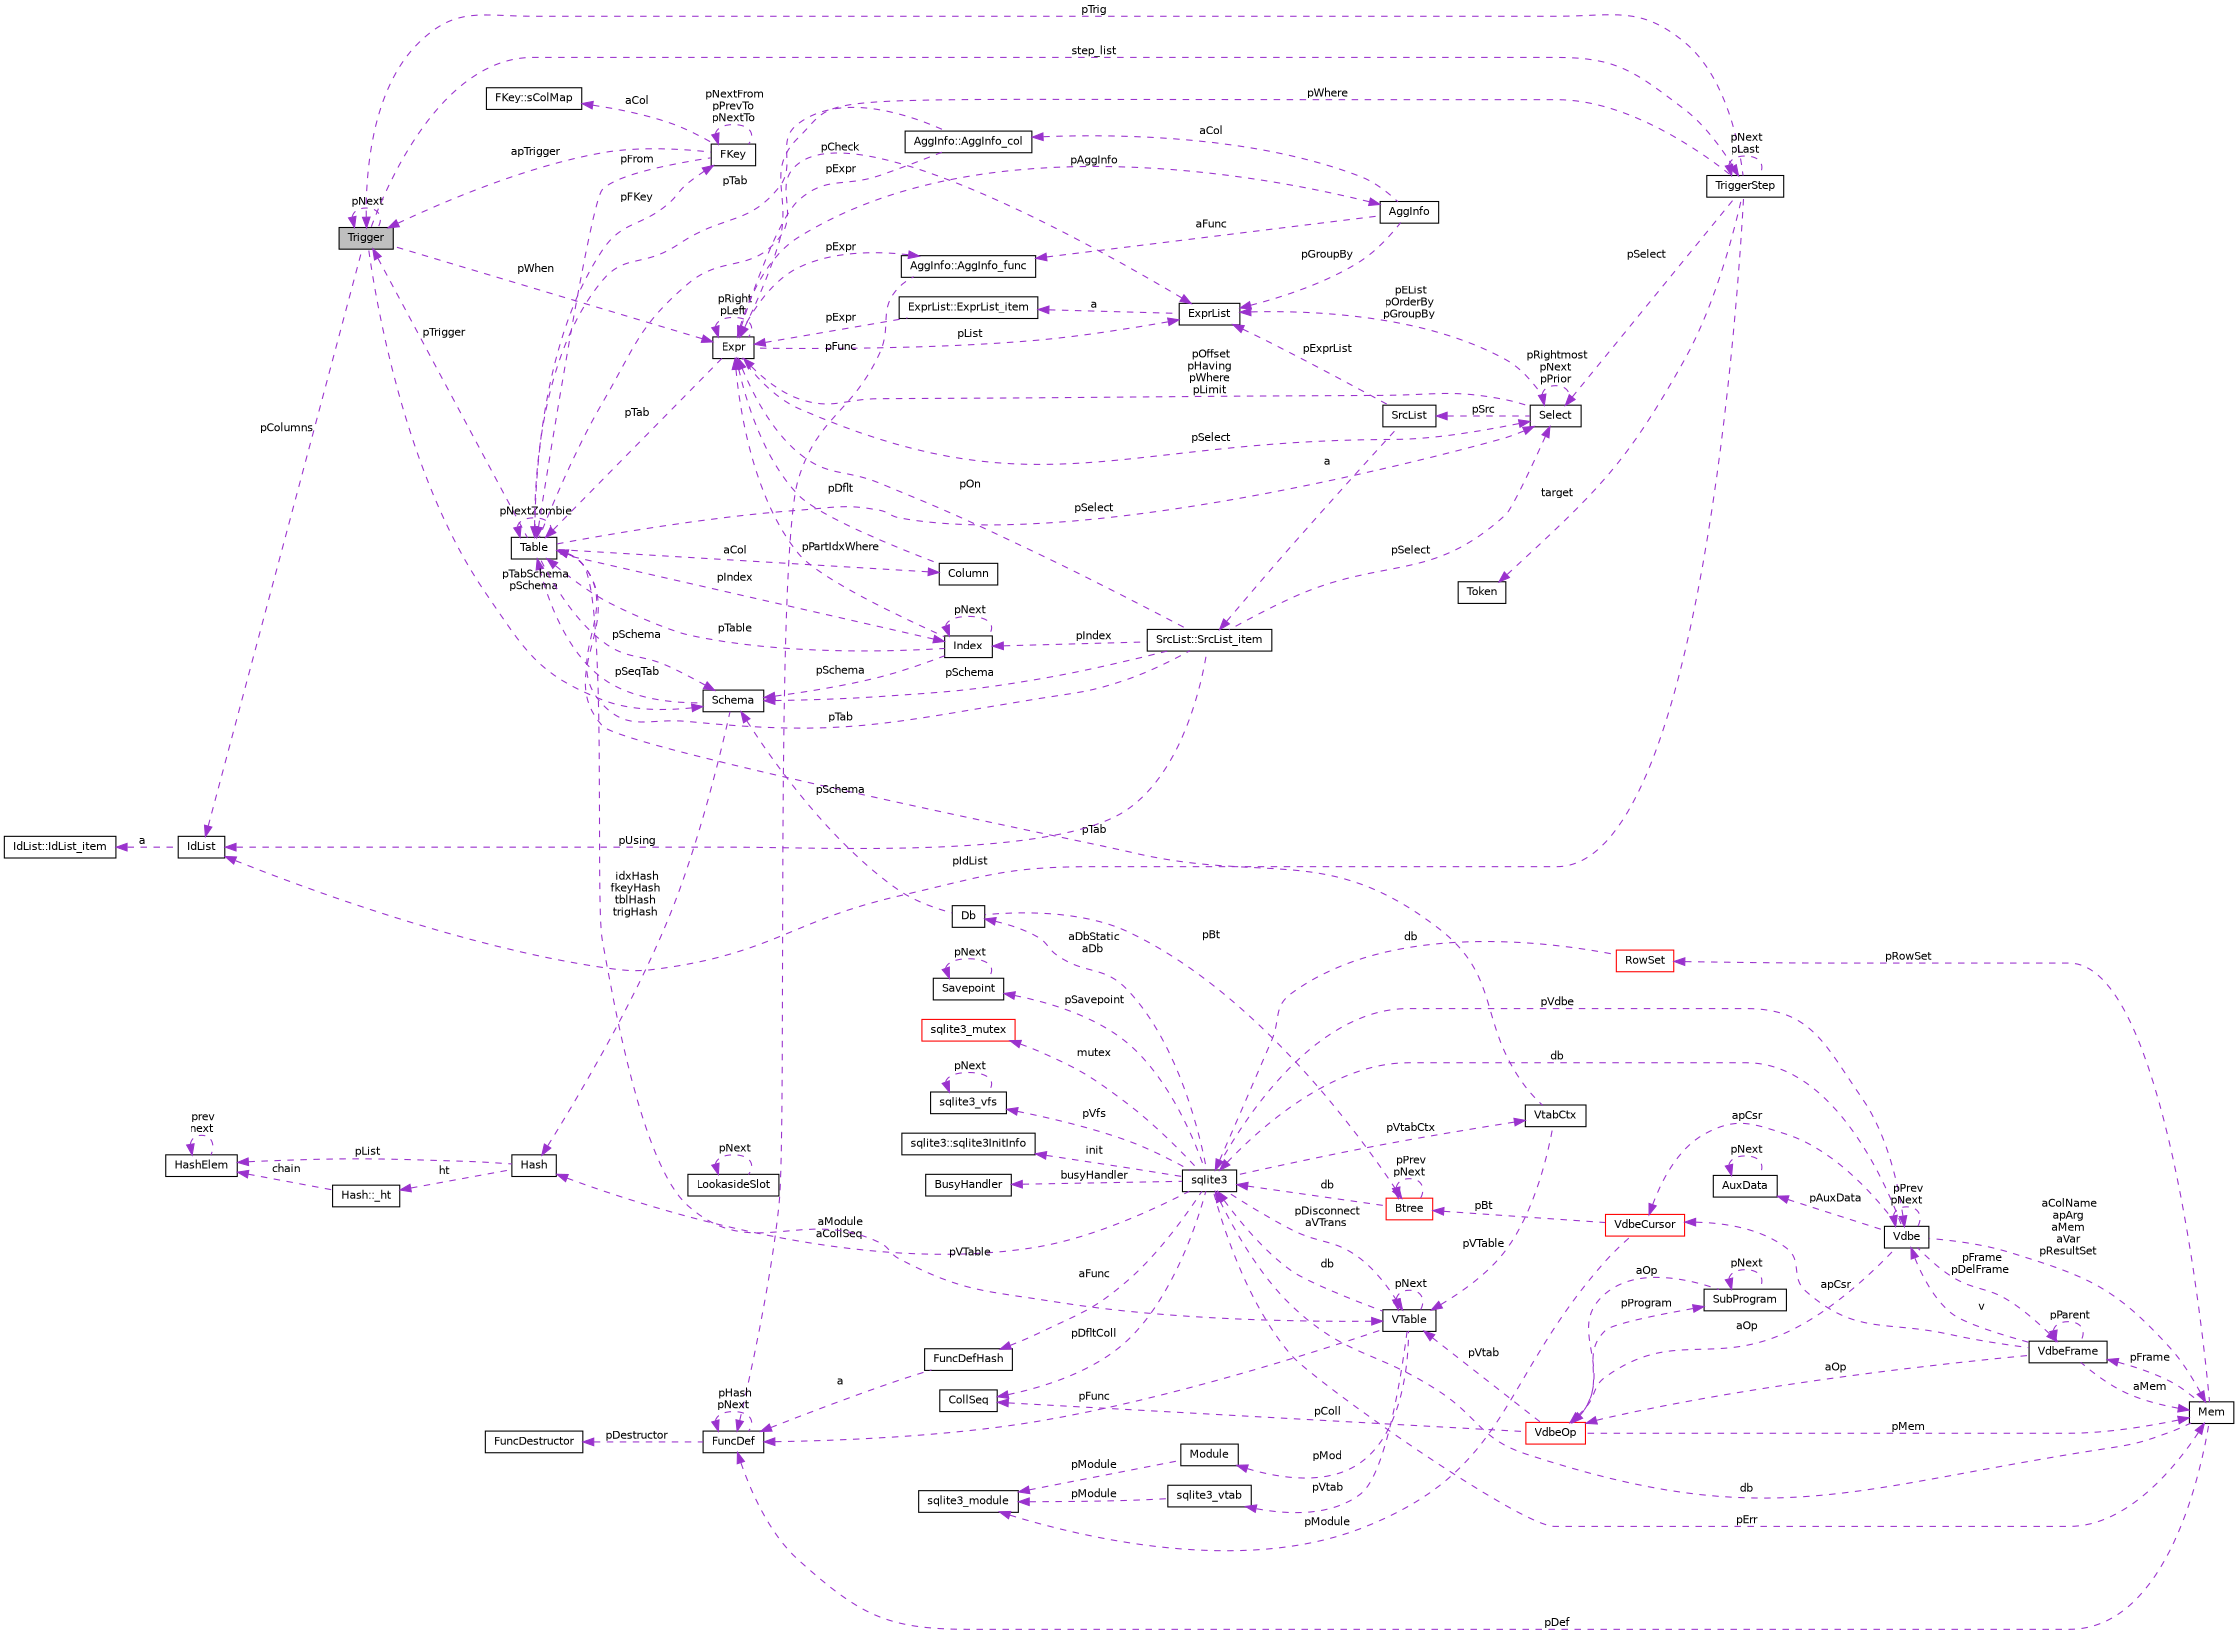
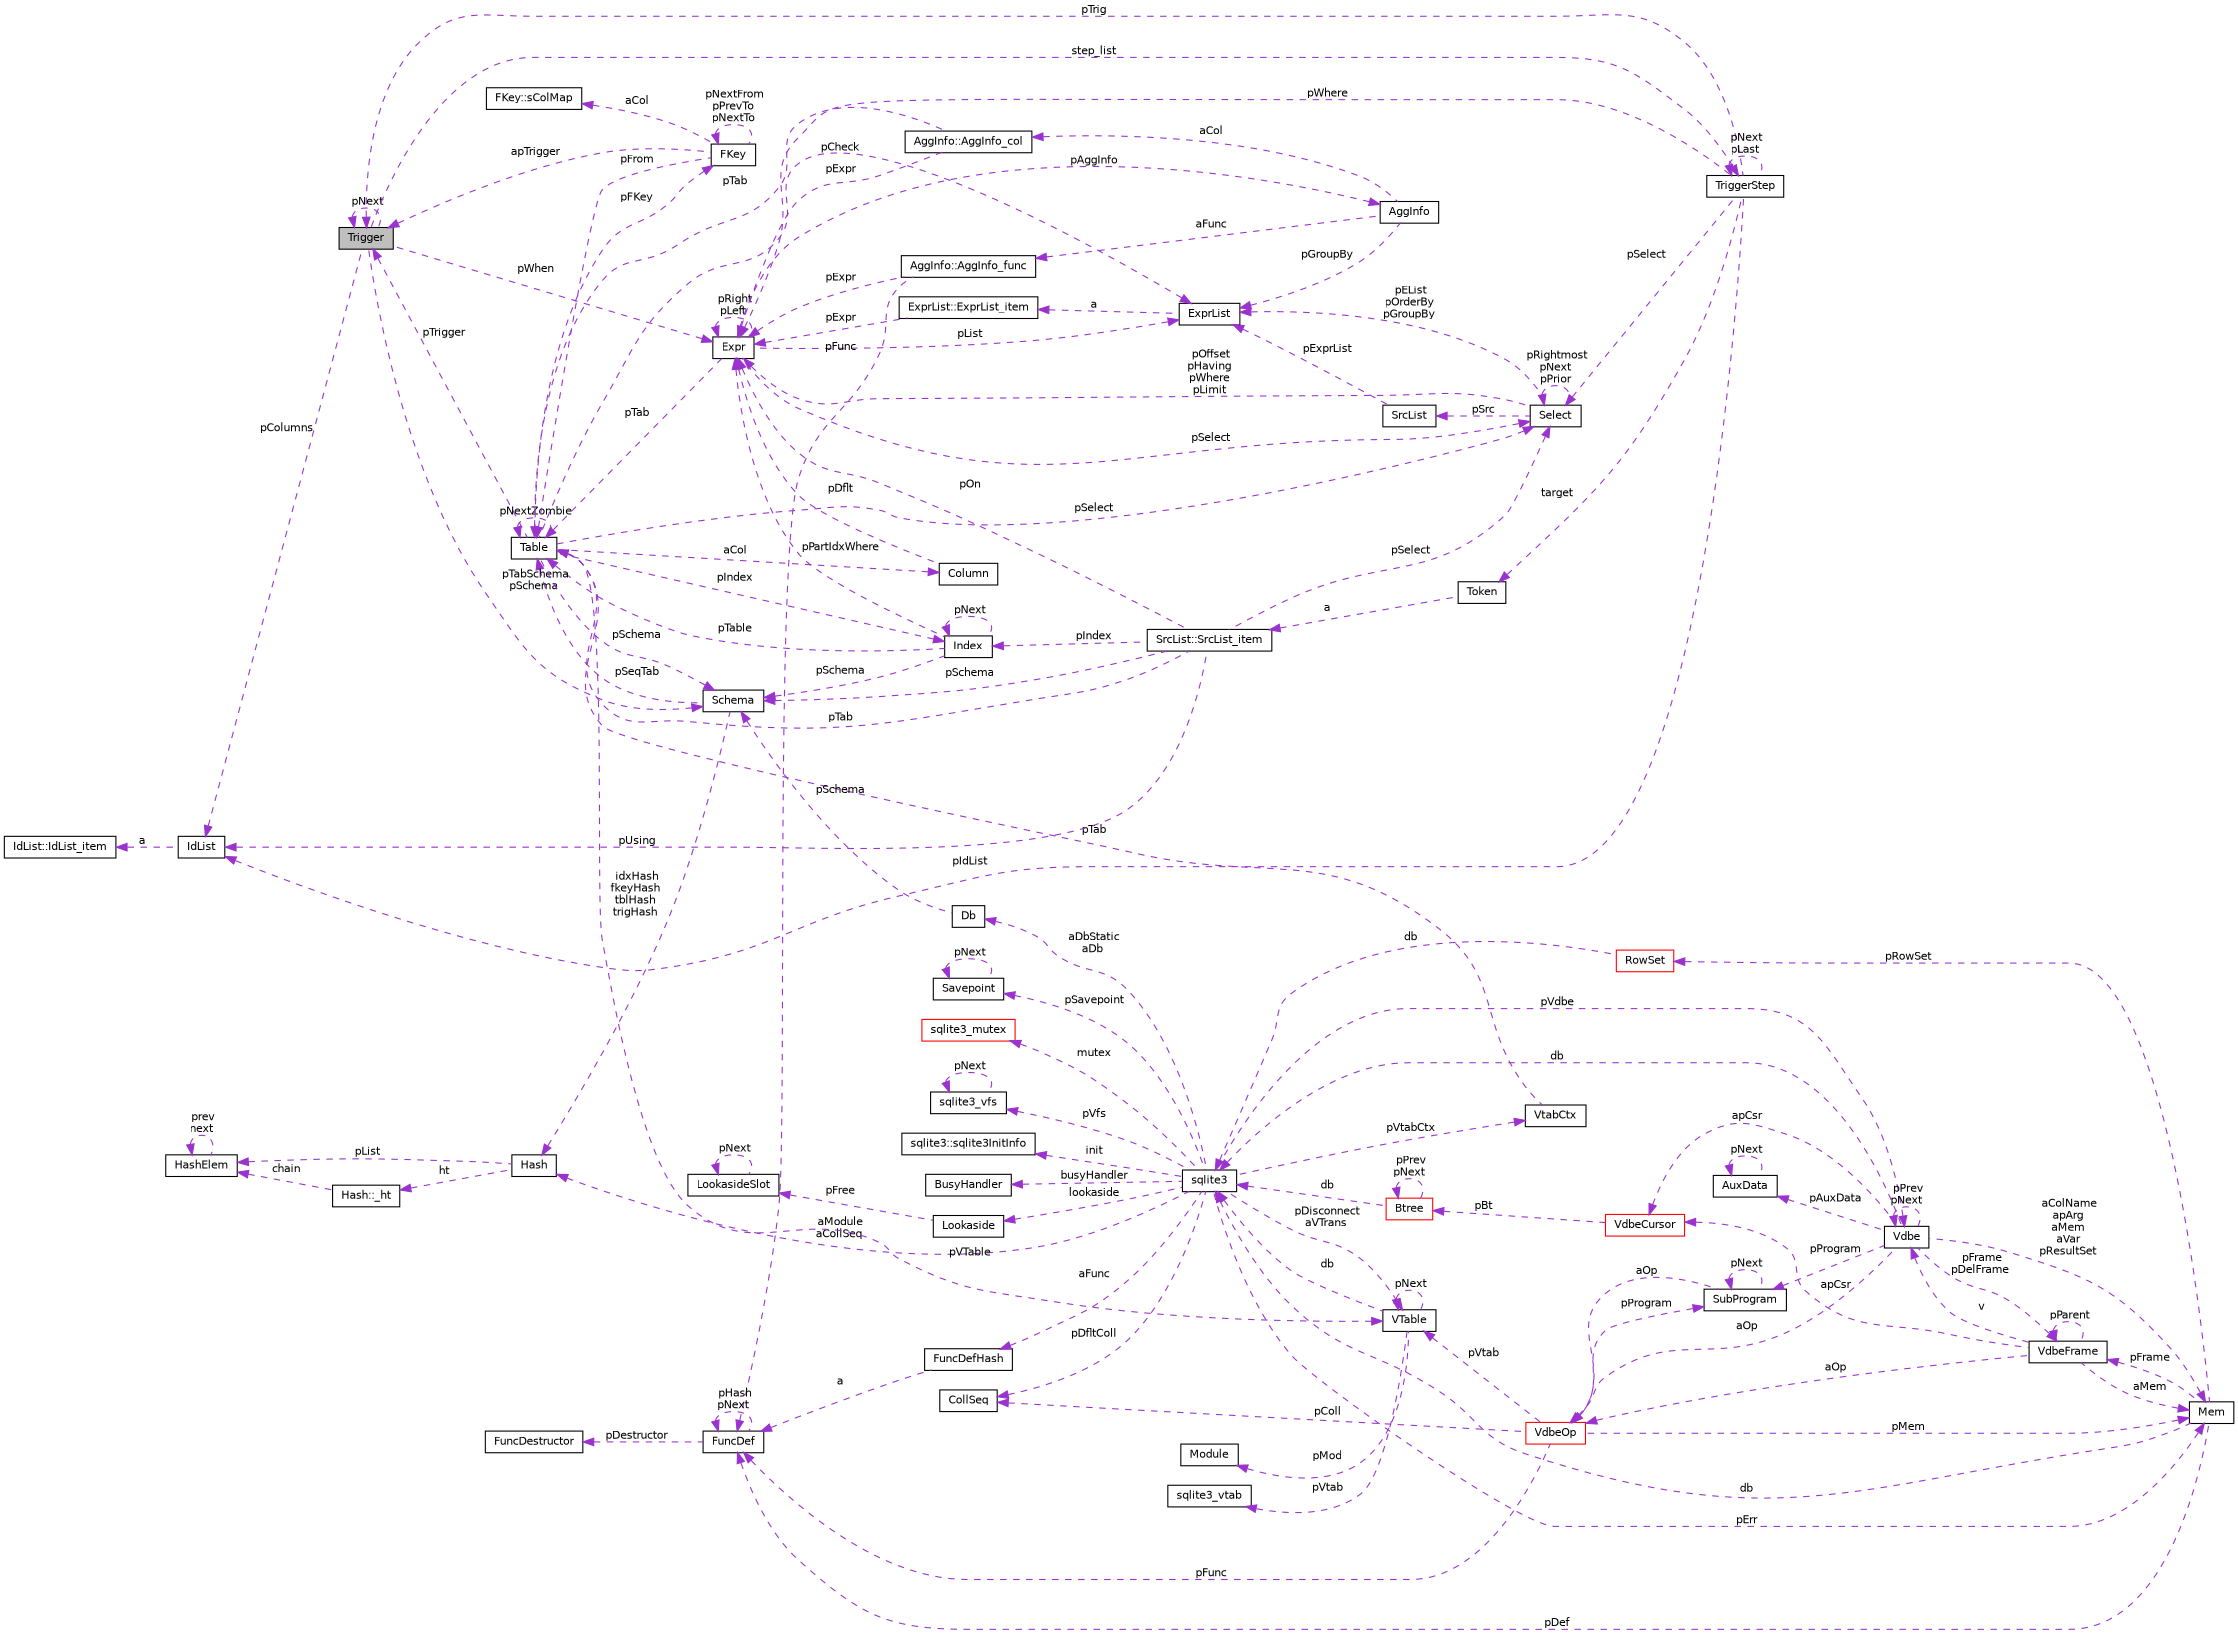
(807, 264) -> (828, 297)
(1312, 523) -> (1369, 612)
(1224, 994) -> none
none -> (968, 1226)
(1519, 1230) -> none
none -> (1834, 1266)
(1068, 1416) -> (1165, 1580)
(968, 1502) -> none
